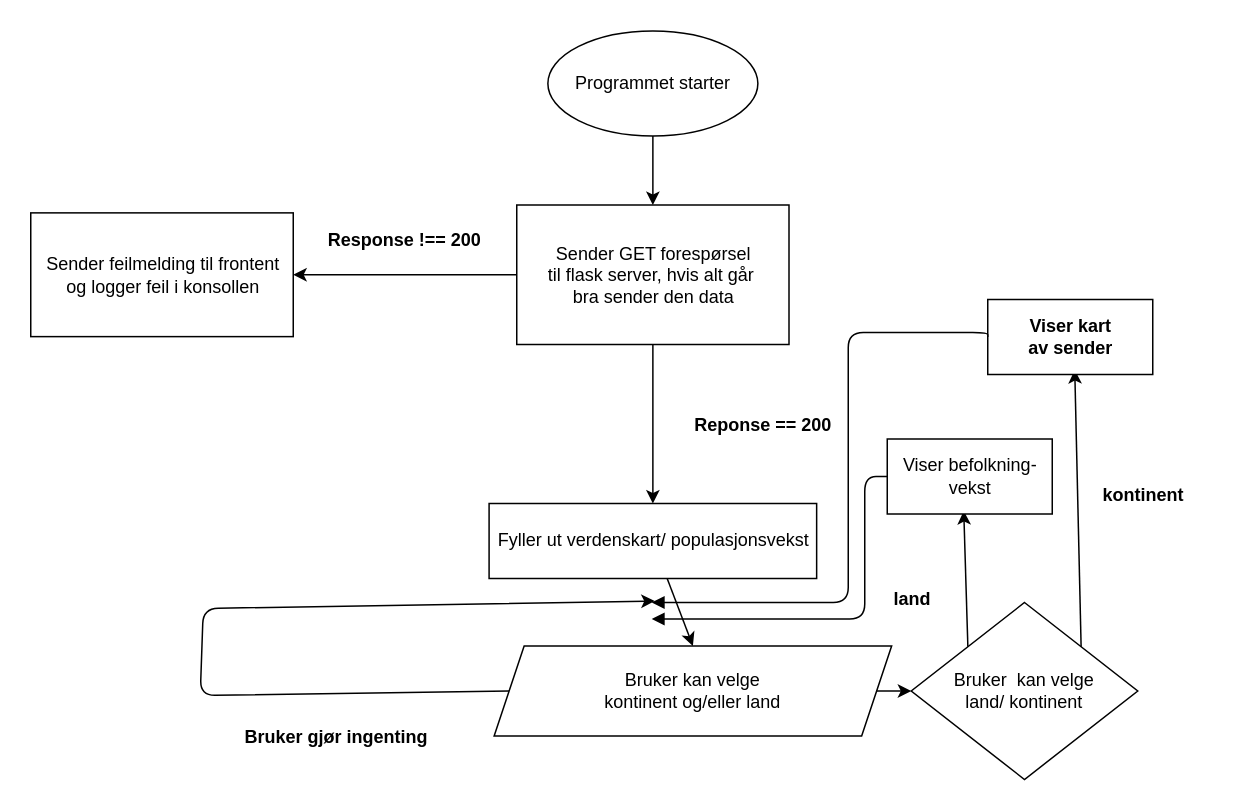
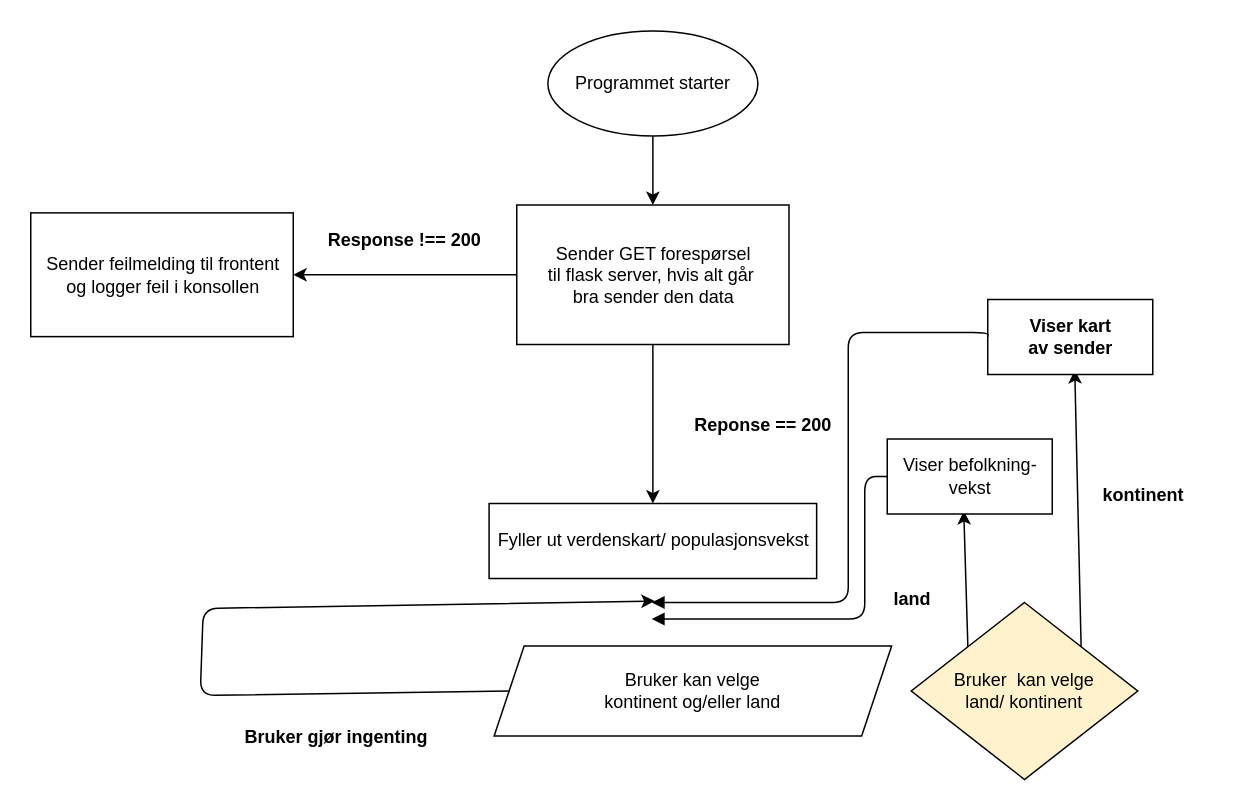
(678, 608) -> none
(889, 691) -> none
(1025, 691) -> (1025, 691)
